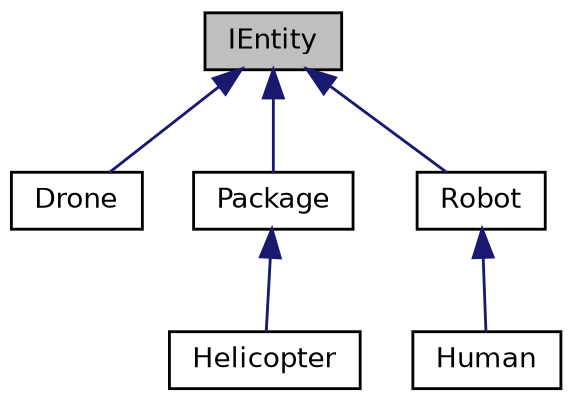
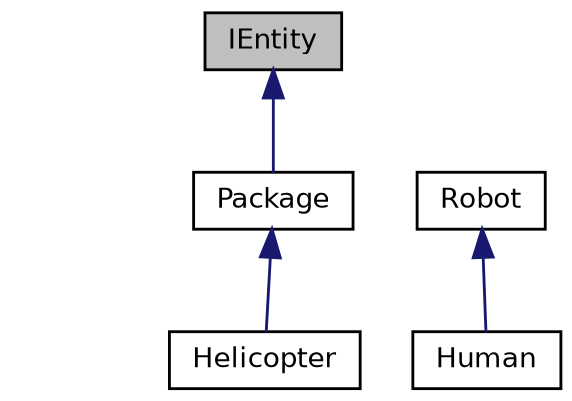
(389, 130) -> none
(77, 201) -> none
